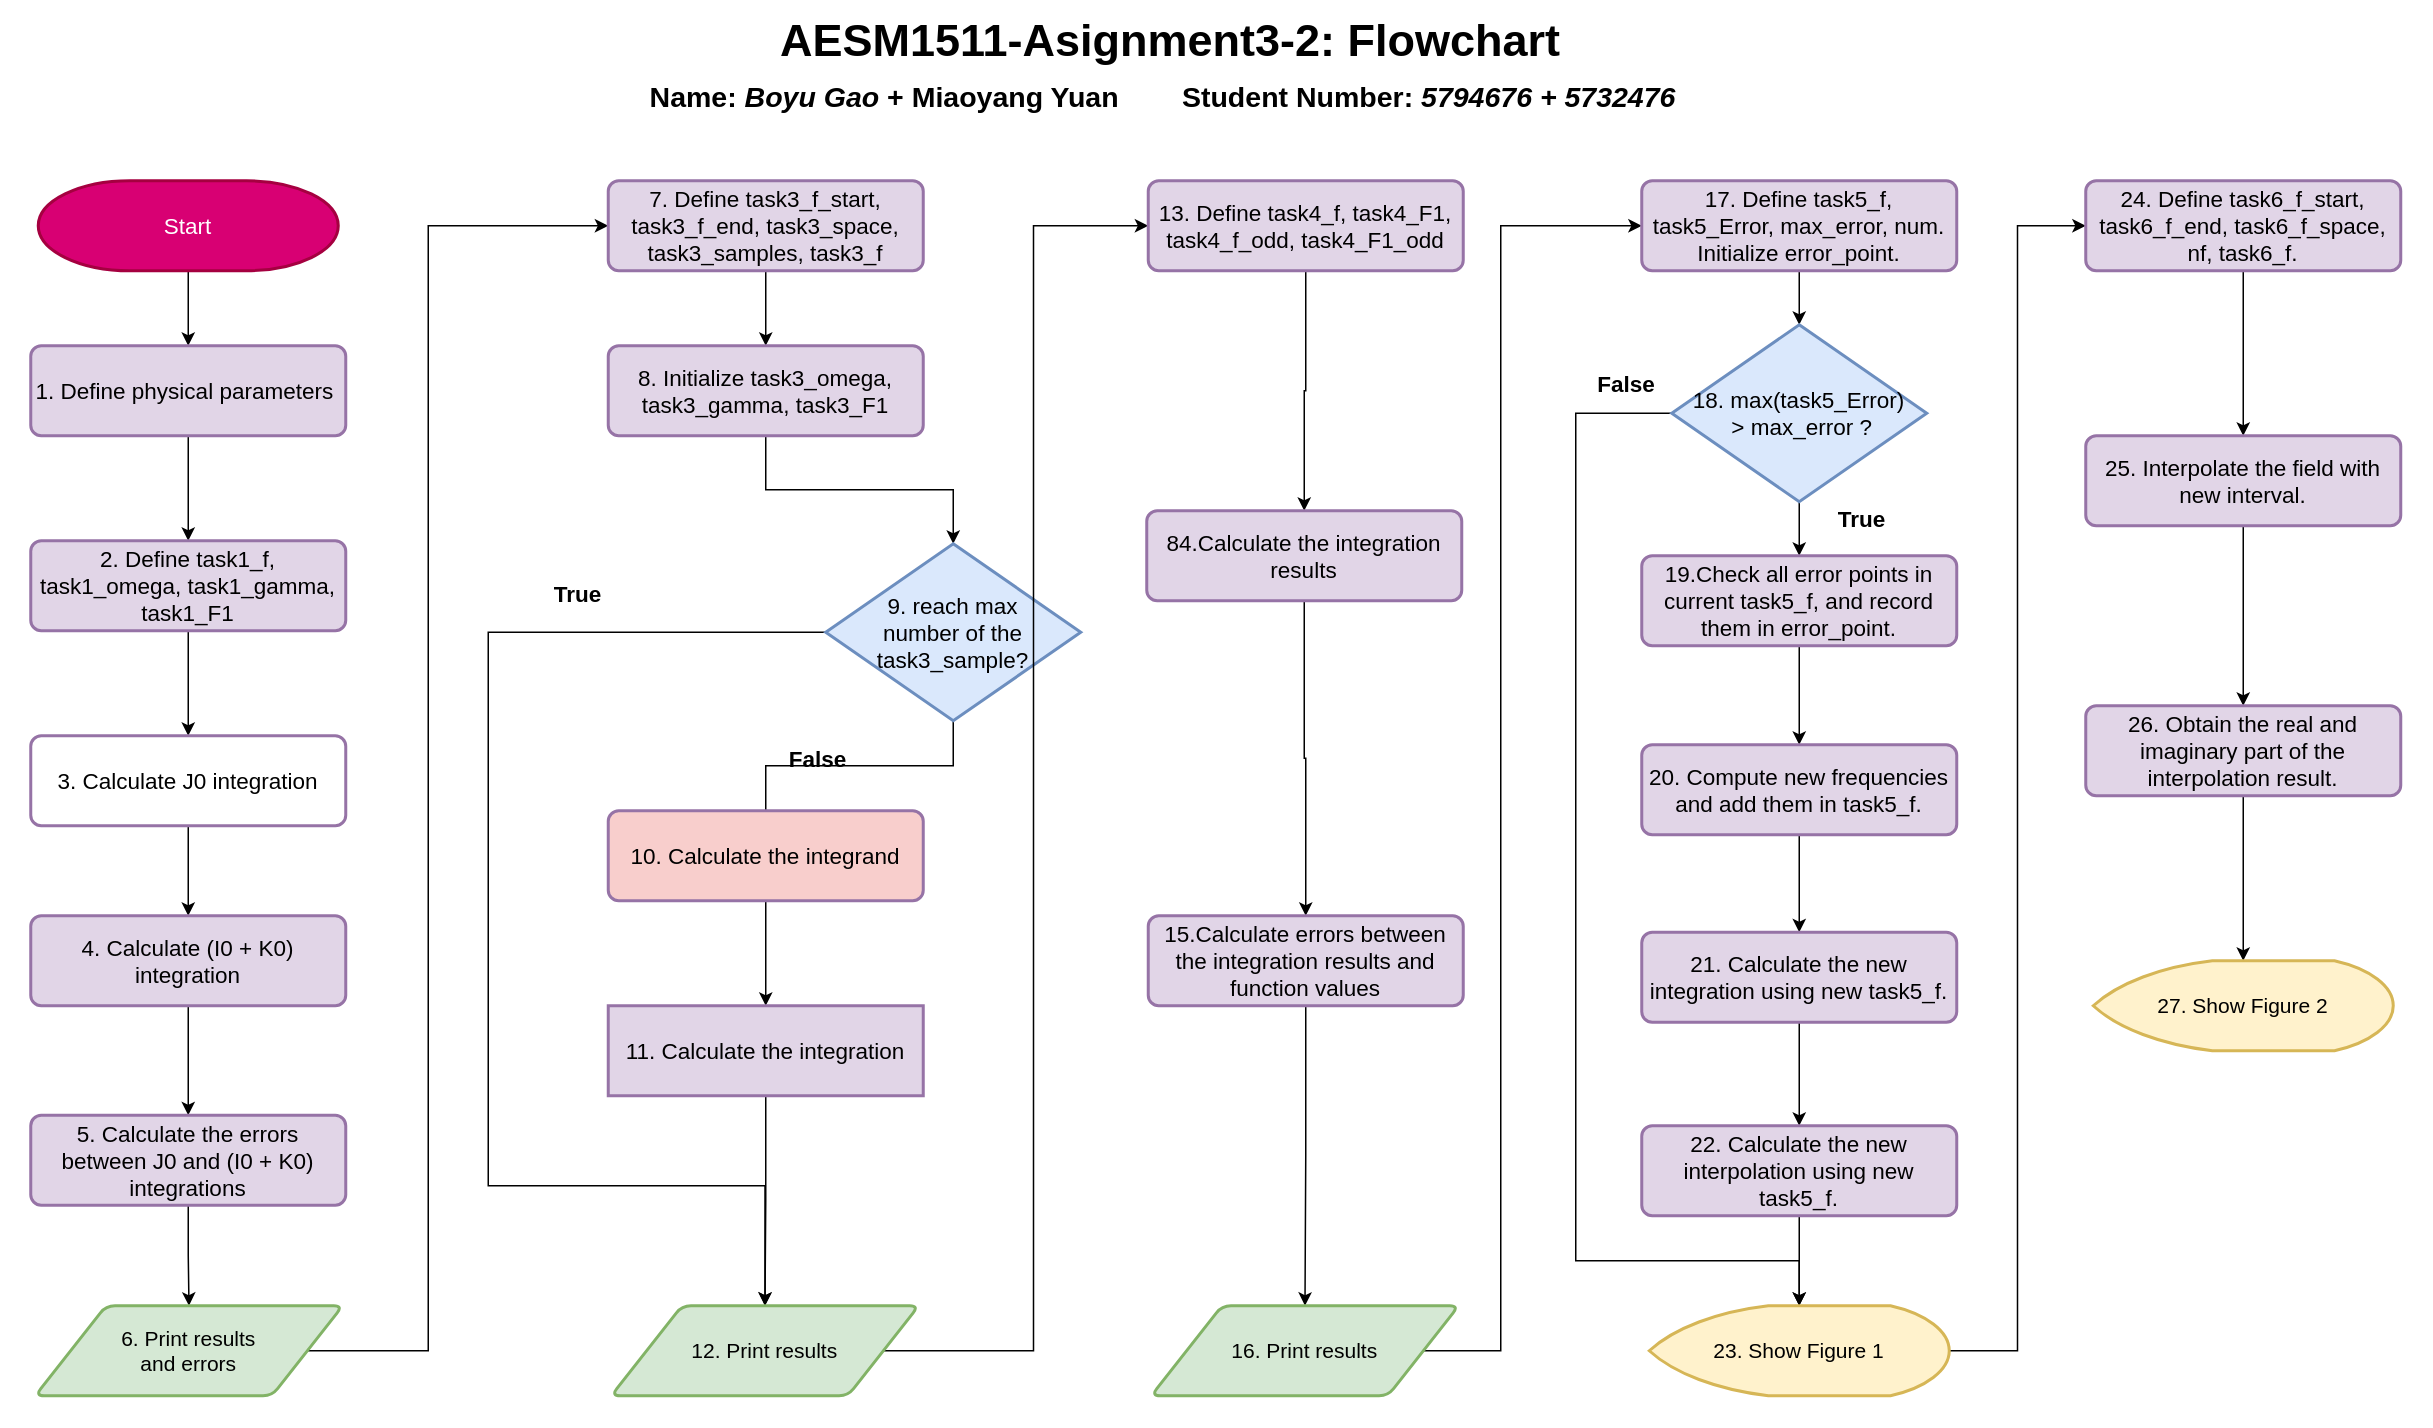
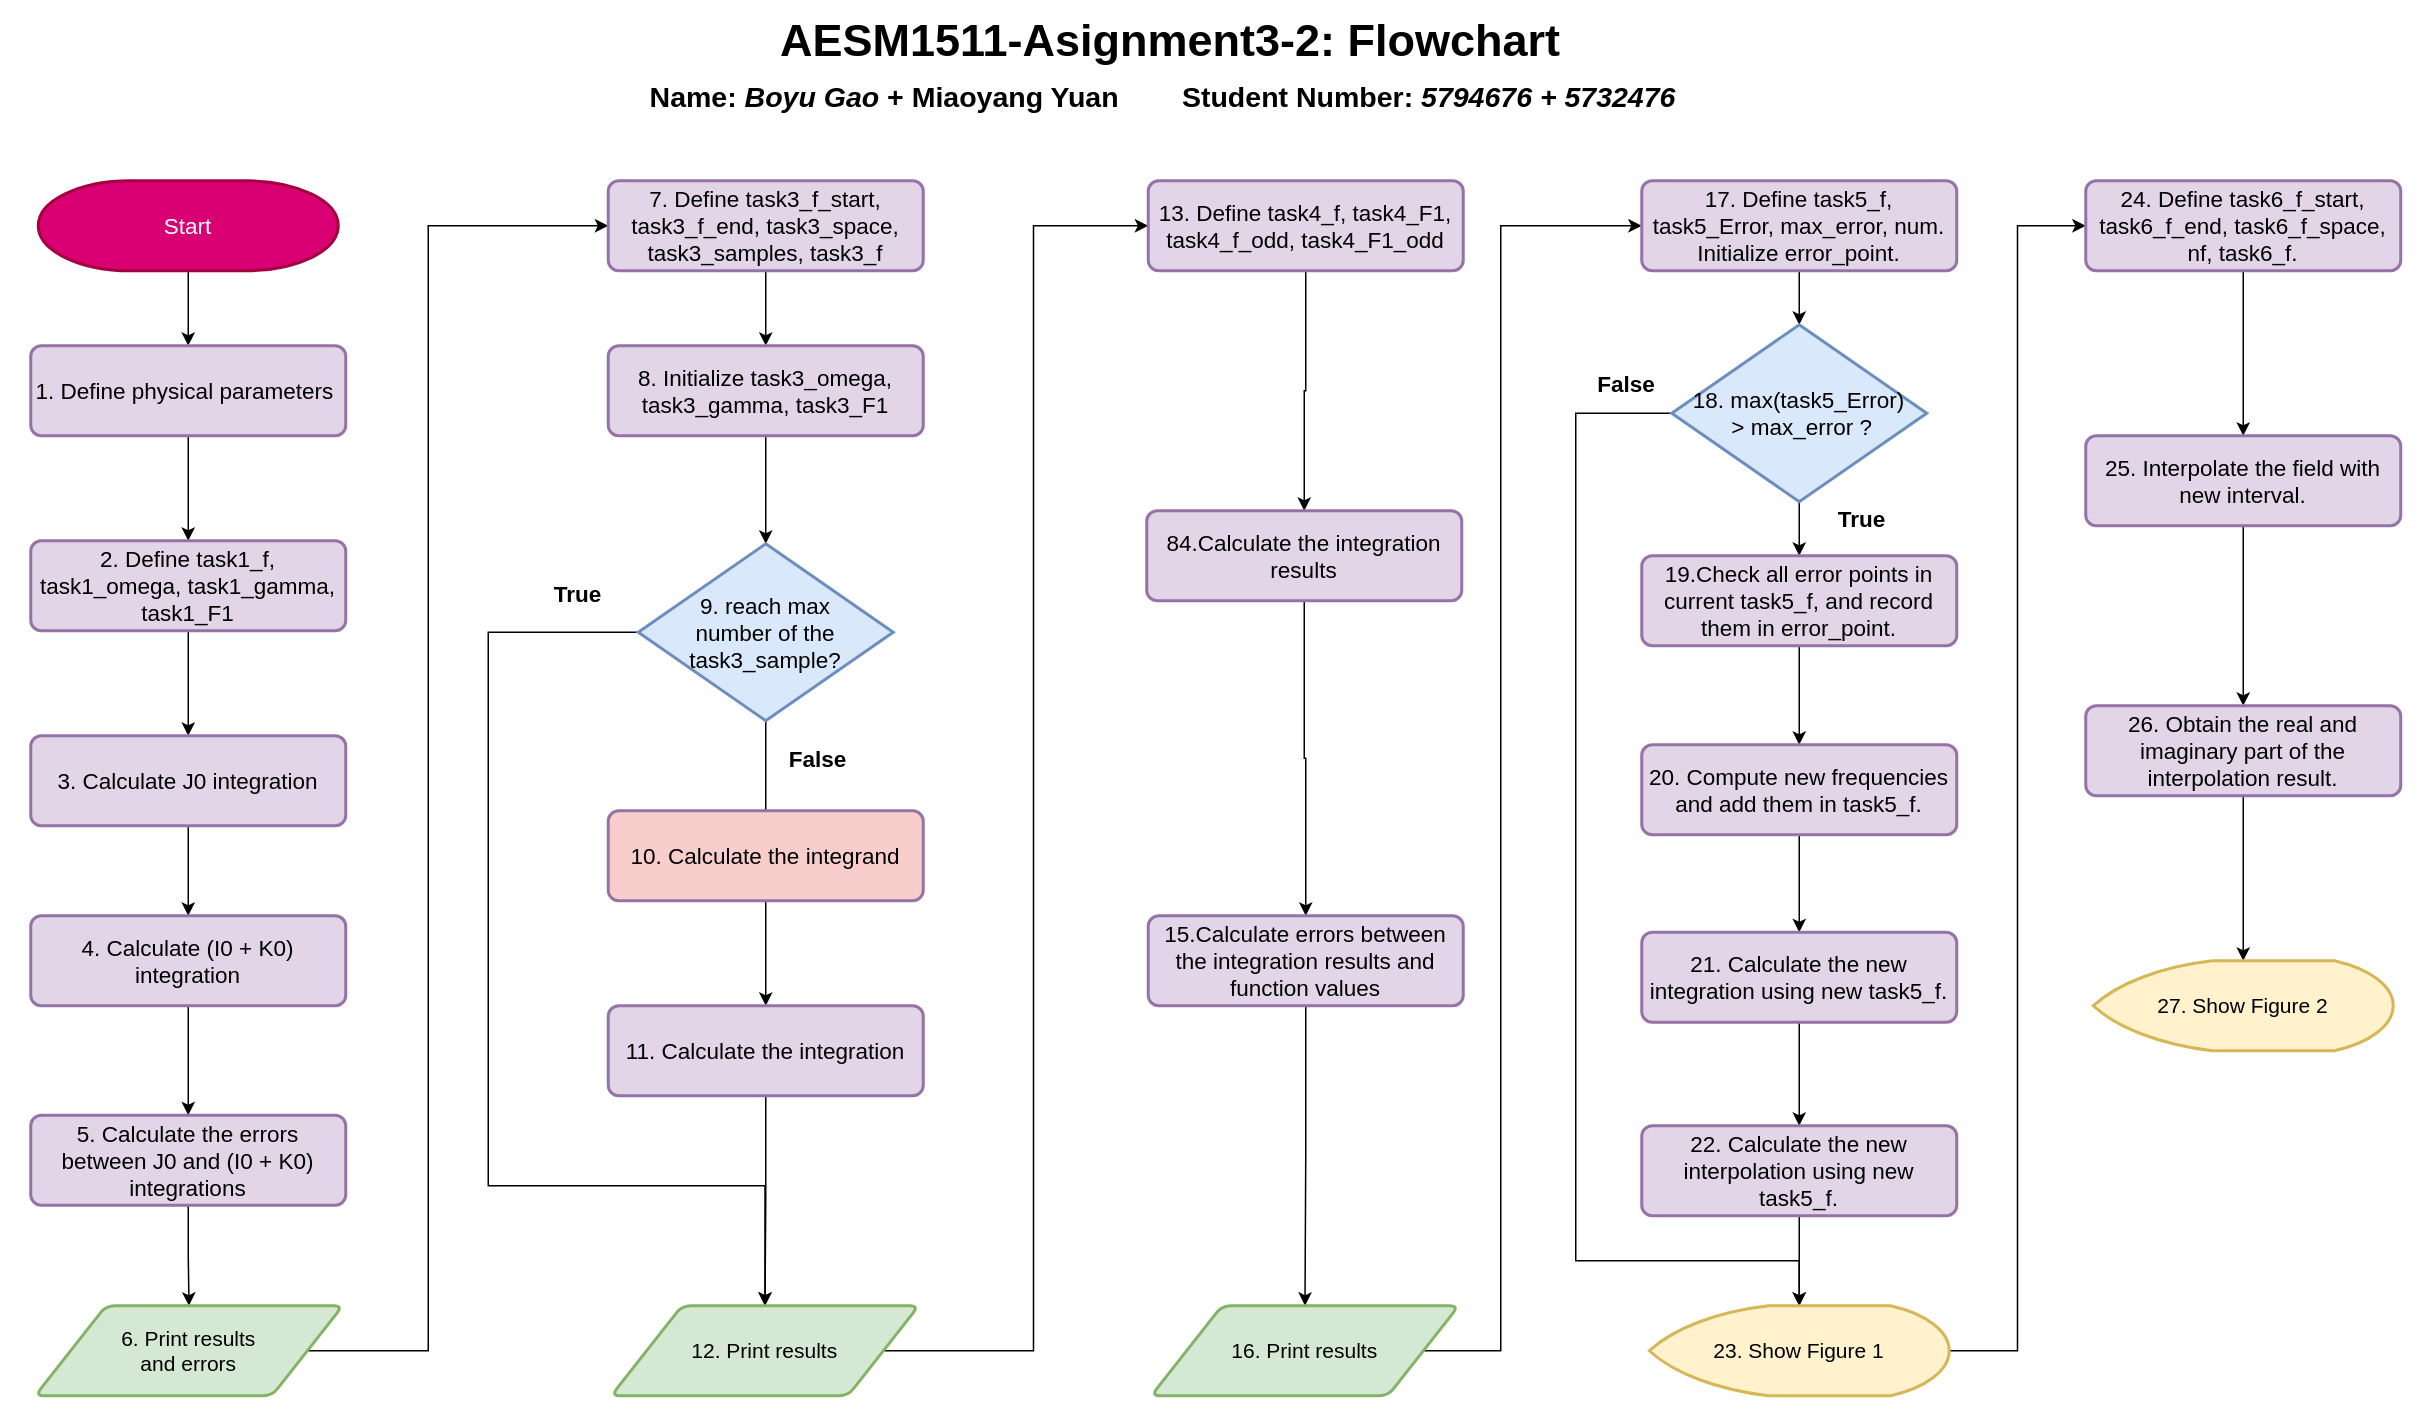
(953, 632) -> (766, 632)
(188, 781) -> (188, 781)
(766, 1051) -> (766, 1051)
